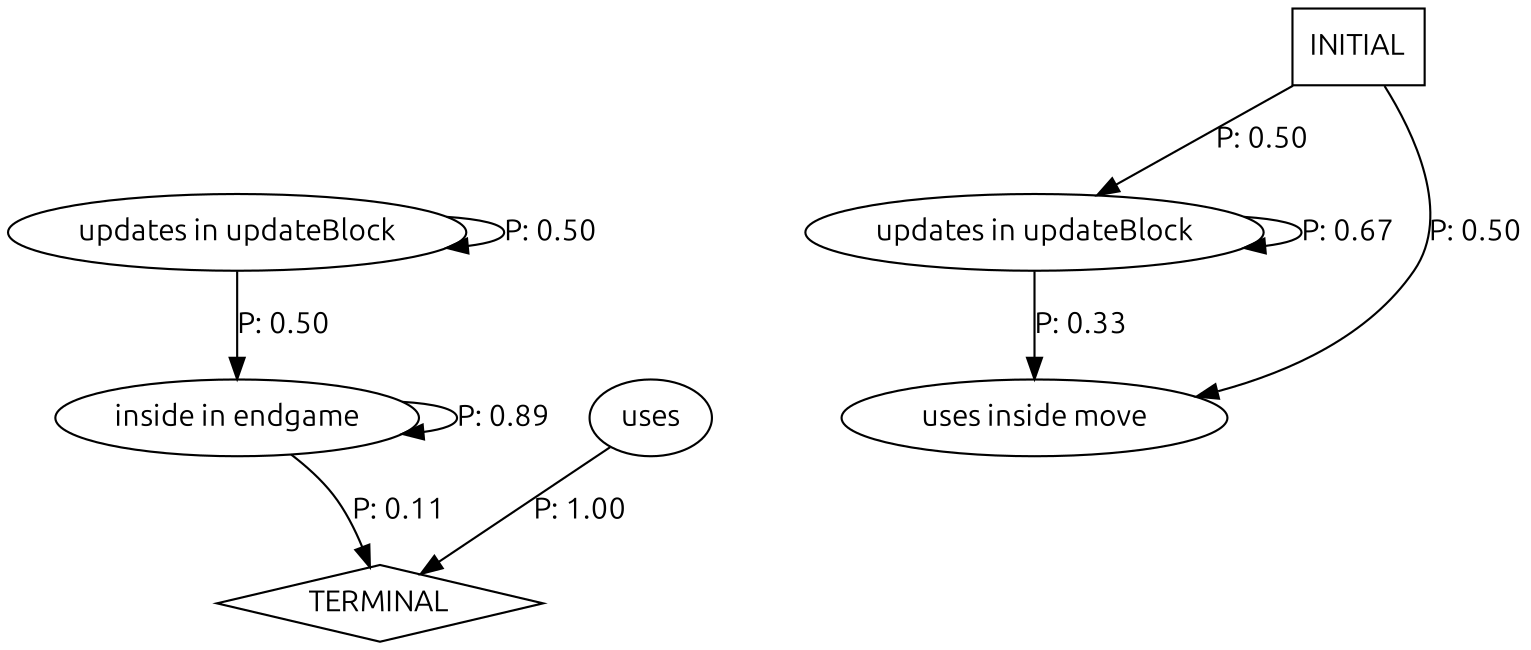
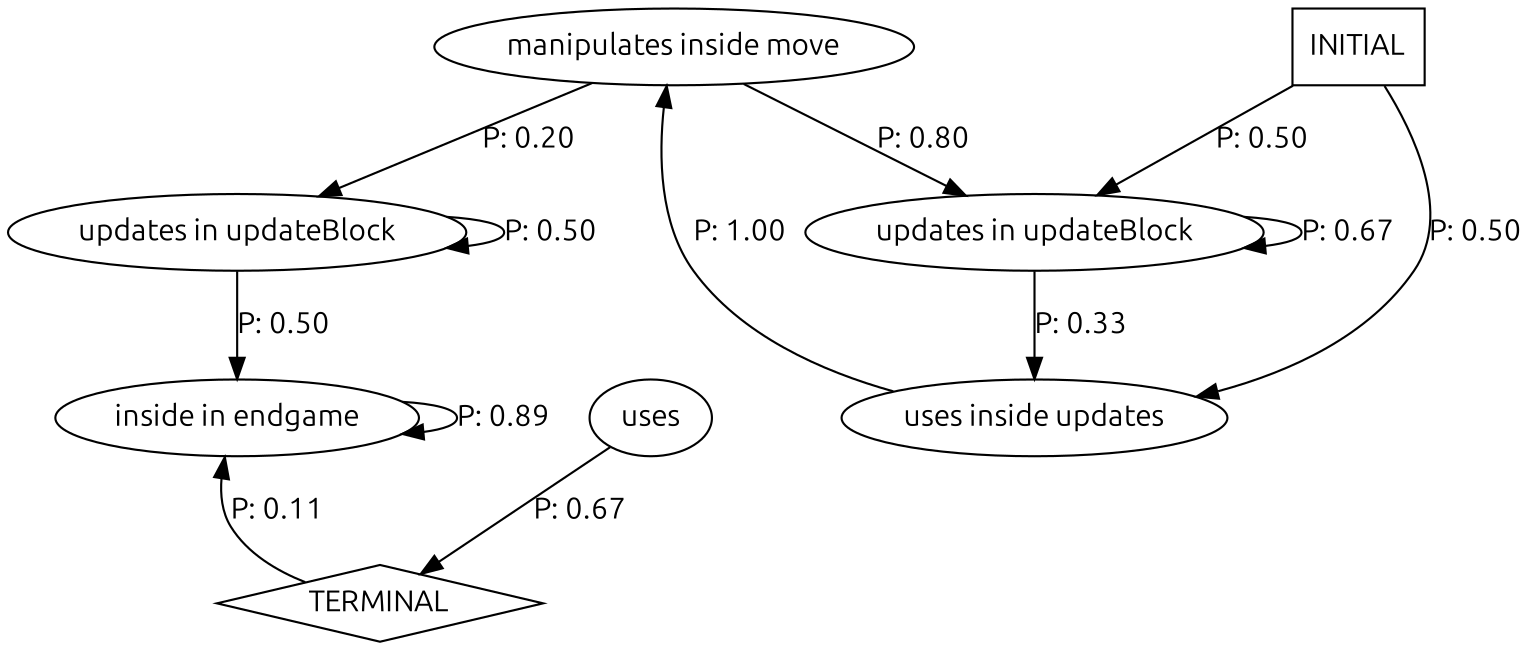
none -> (674, 47)
(1035, 418) -> (1035, 418)
(334, 495) -> (245, 544)
(580, 511) -> (580, 511)
